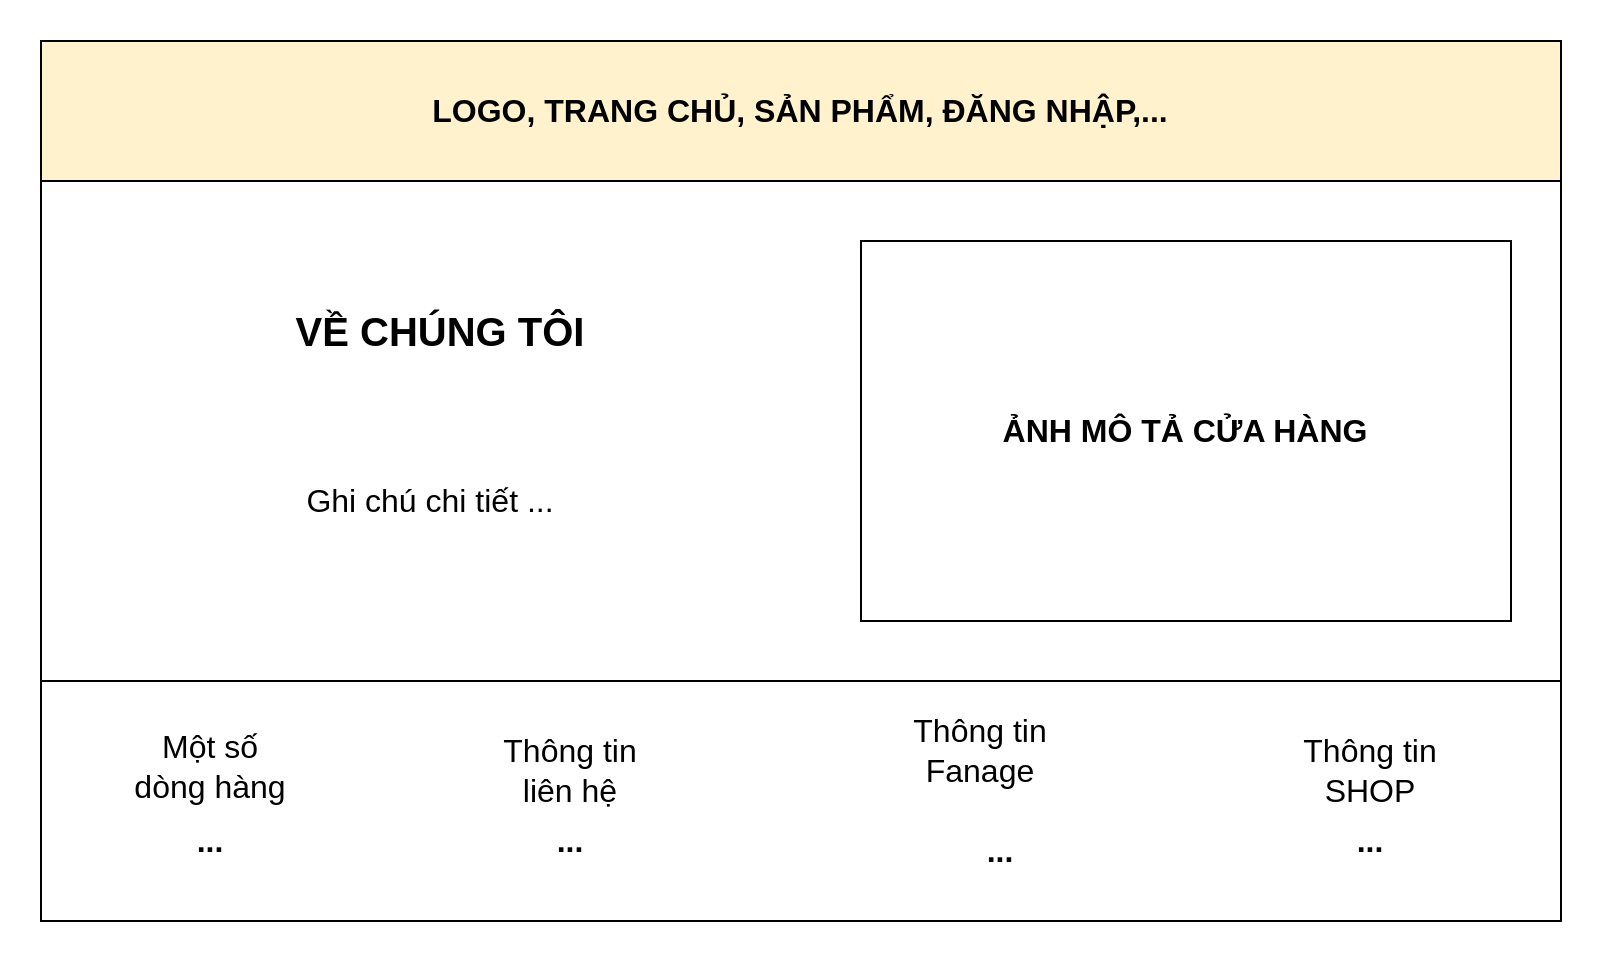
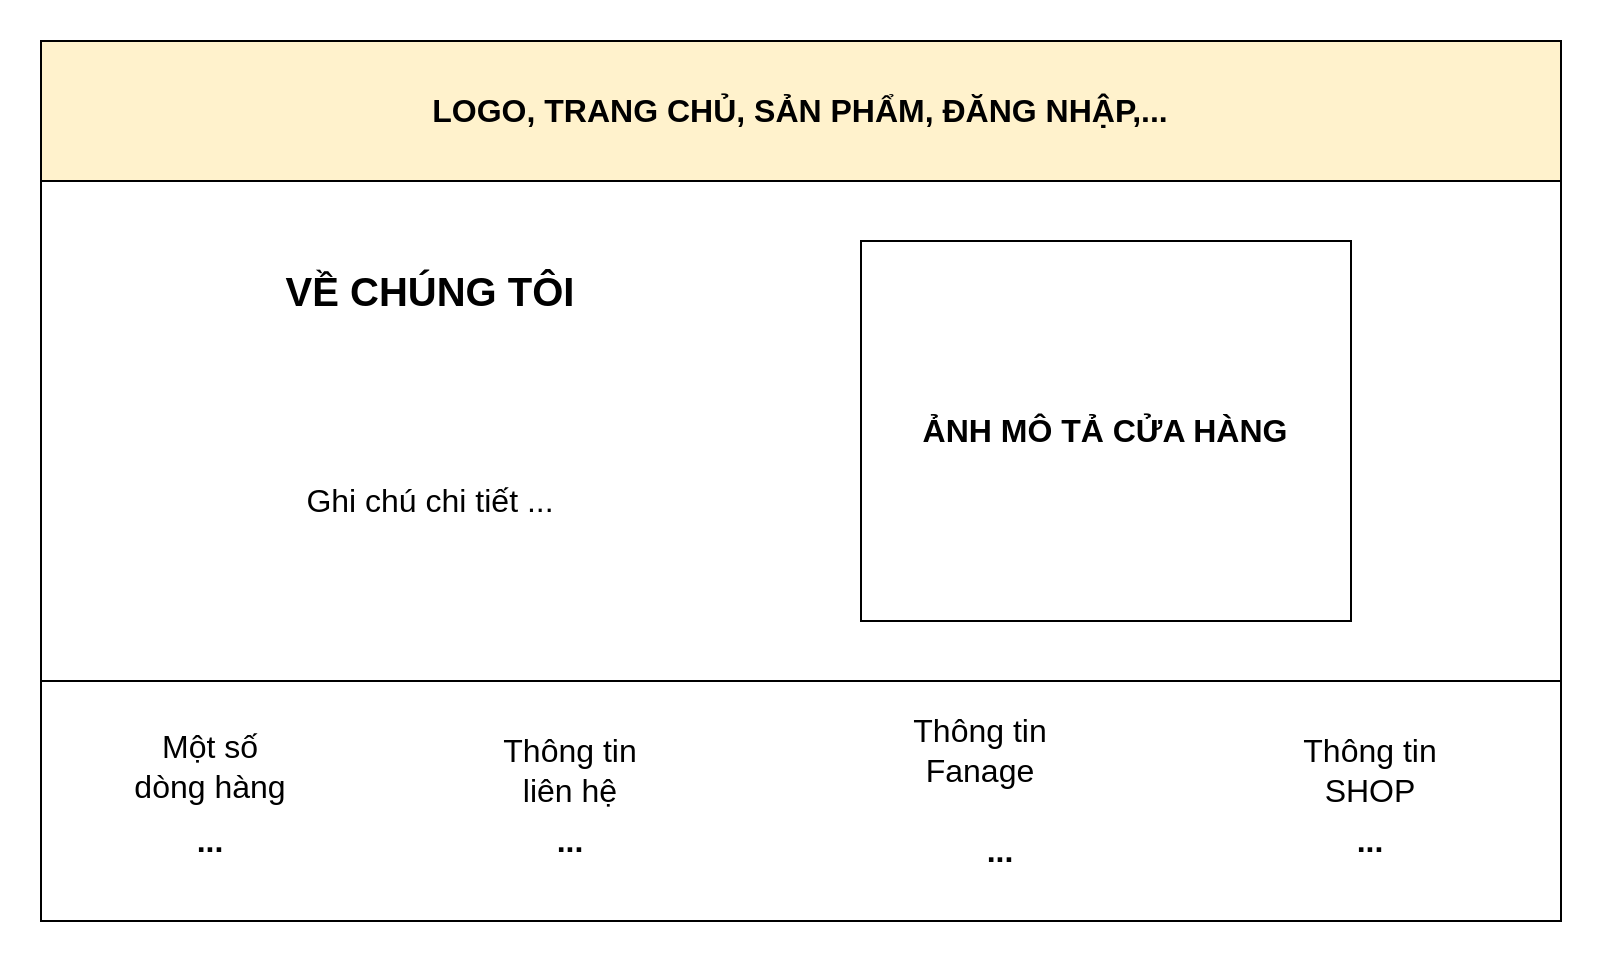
(441, 331) -> (431, 291)
(1186, 431) -> (1106, 431)
